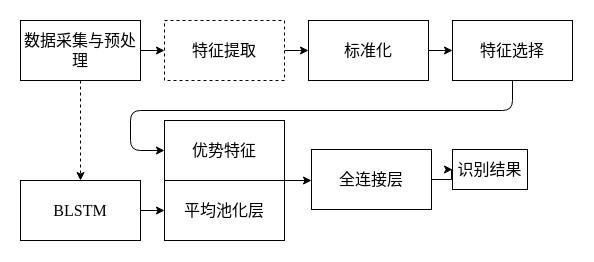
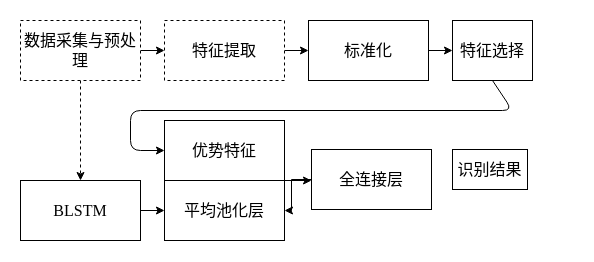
(81, 51) -> (81, 51)
(513, 51) -> (493, 51)
(449, 180) -> (292, 197)
